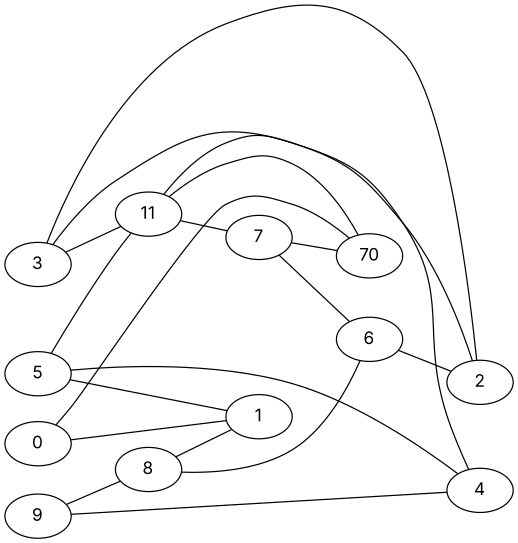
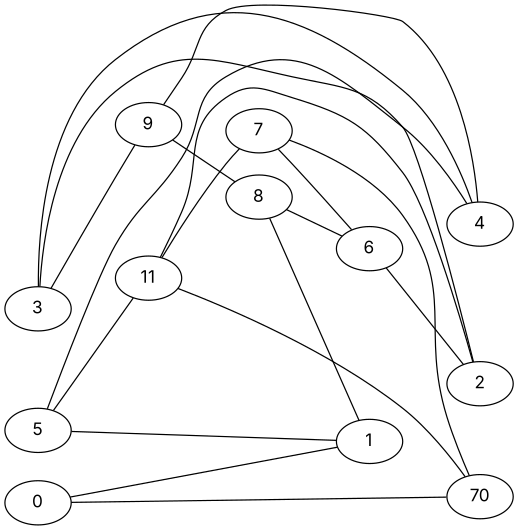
(93, 239) -> (93, 216)
